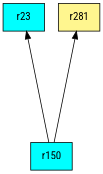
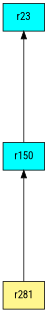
(65, 91) -> (24, 230)
